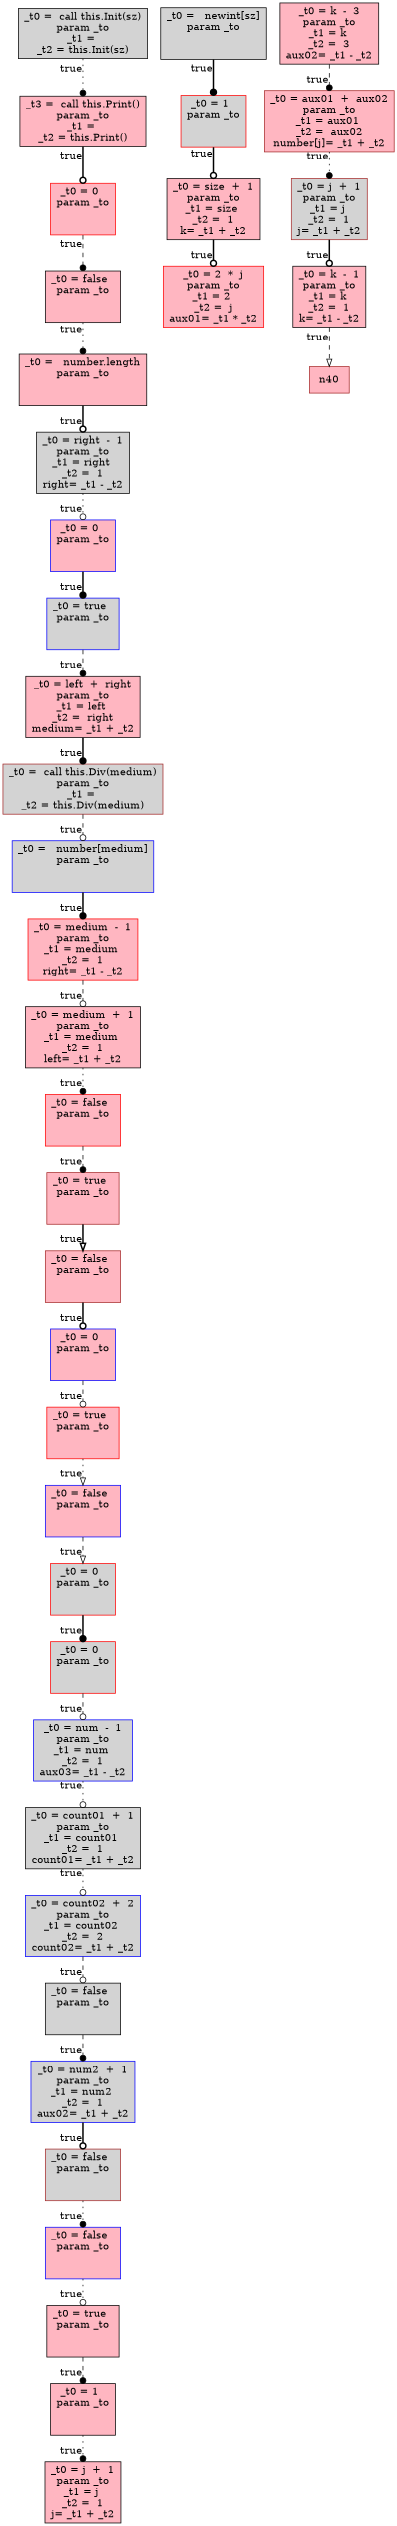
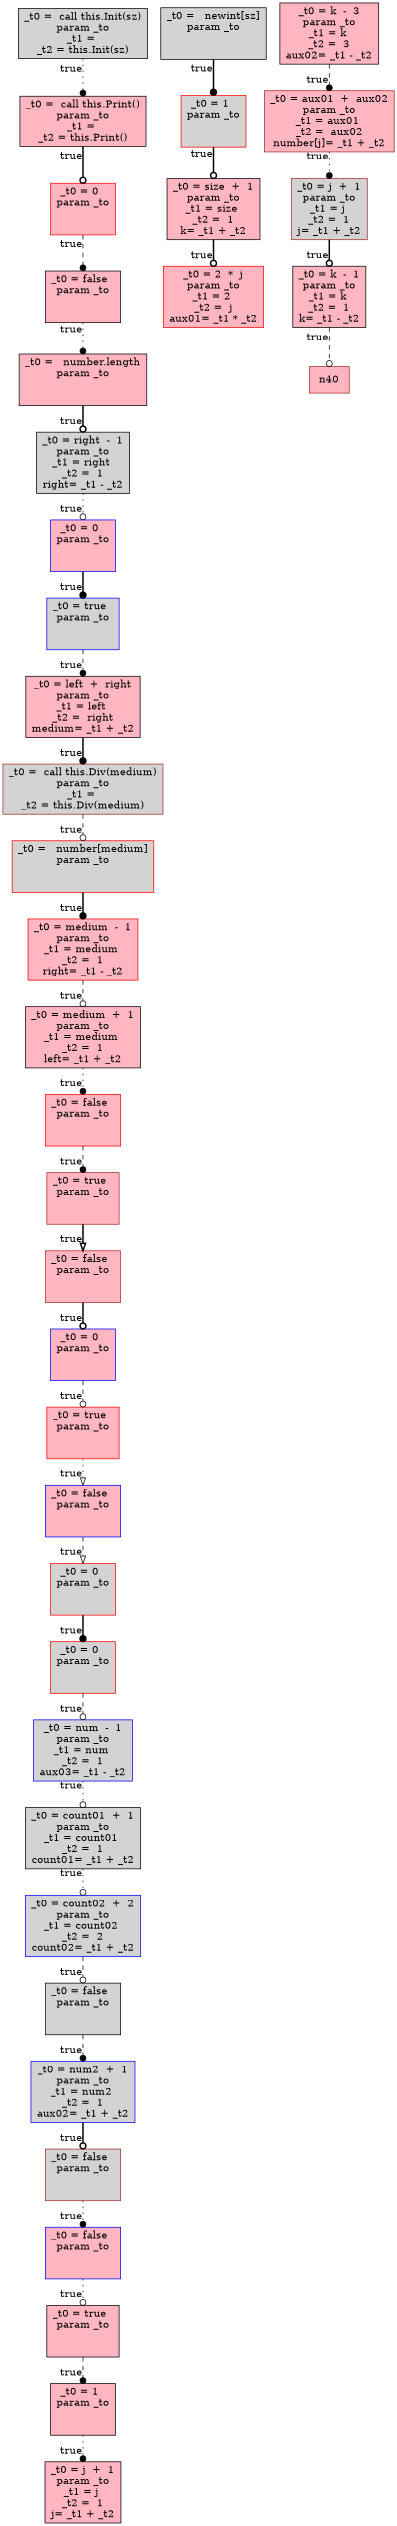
(83, 121) -> (83, 121)
(329, 343) -> (329, 343)
(83, 867) -> (83, 867)
